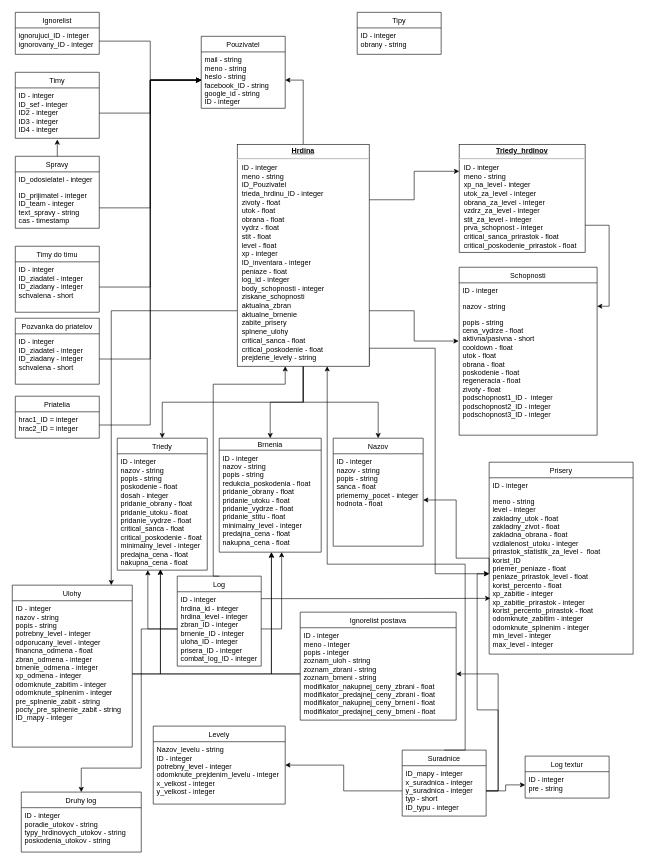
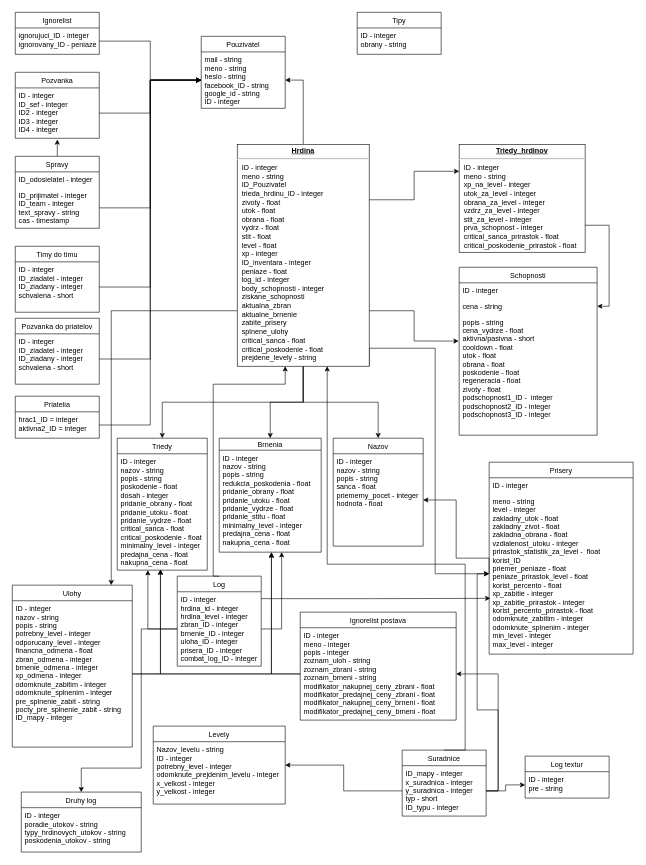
(60, 36) -> (60, 36)
(57, 80) -> (57, 80)
(488, 307) -> (486, 307)
(52, 420) -> (52, 420)
